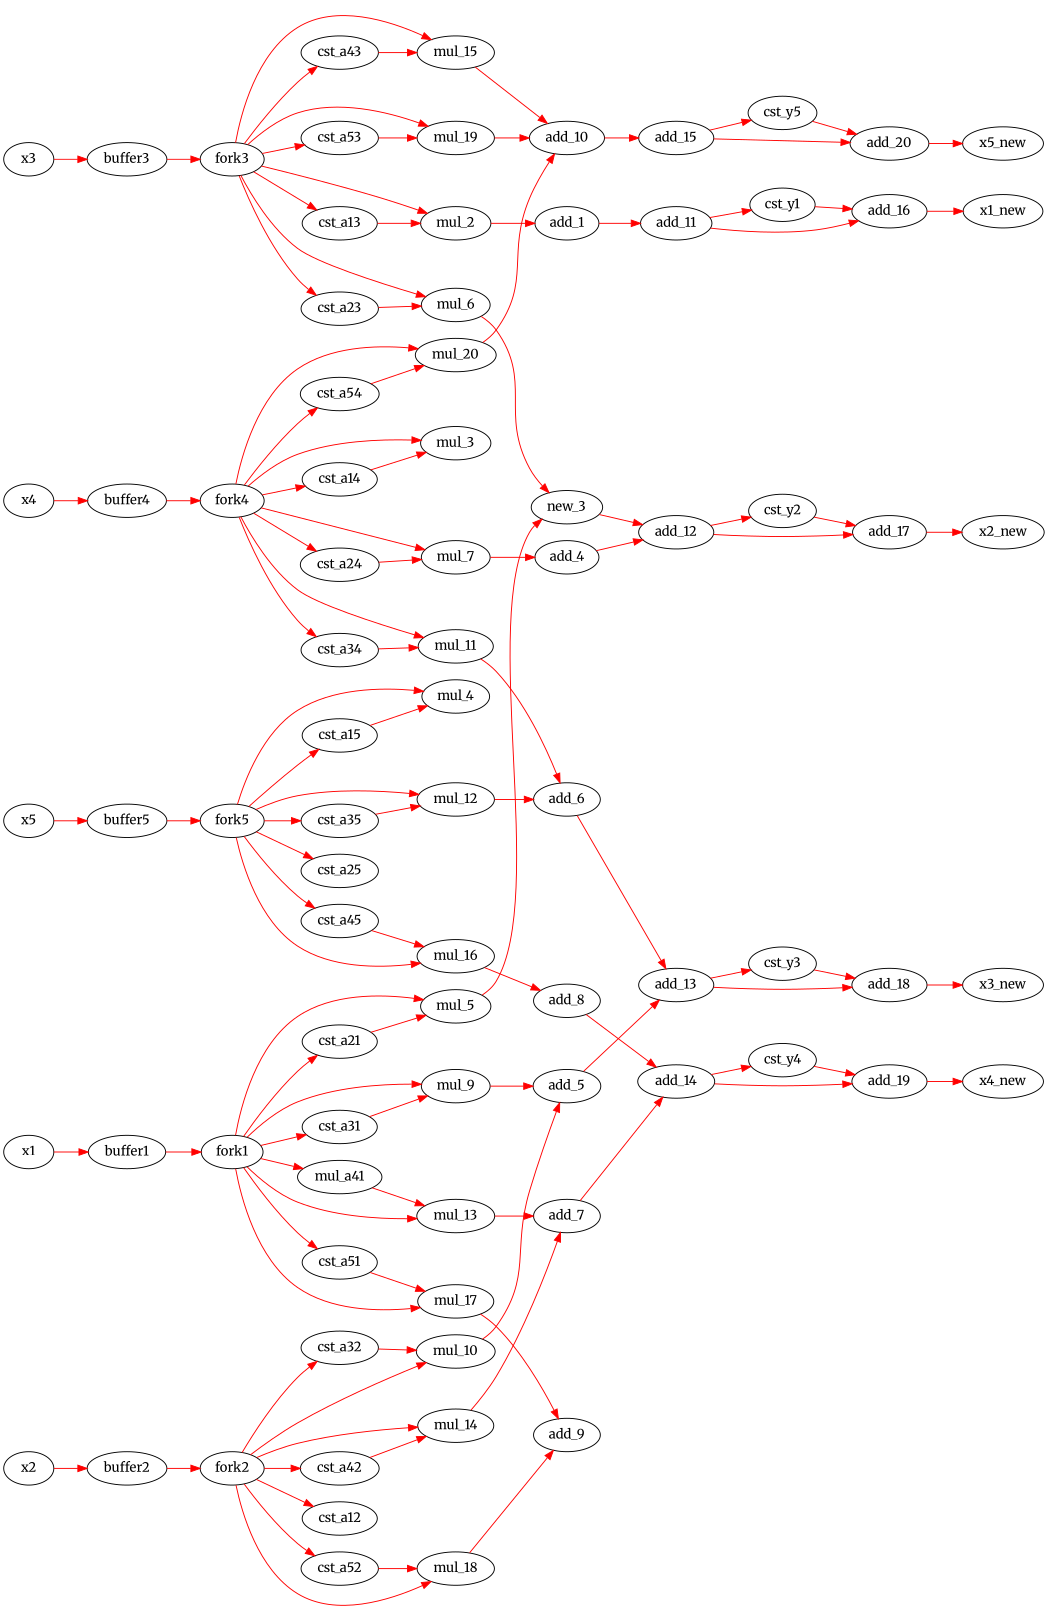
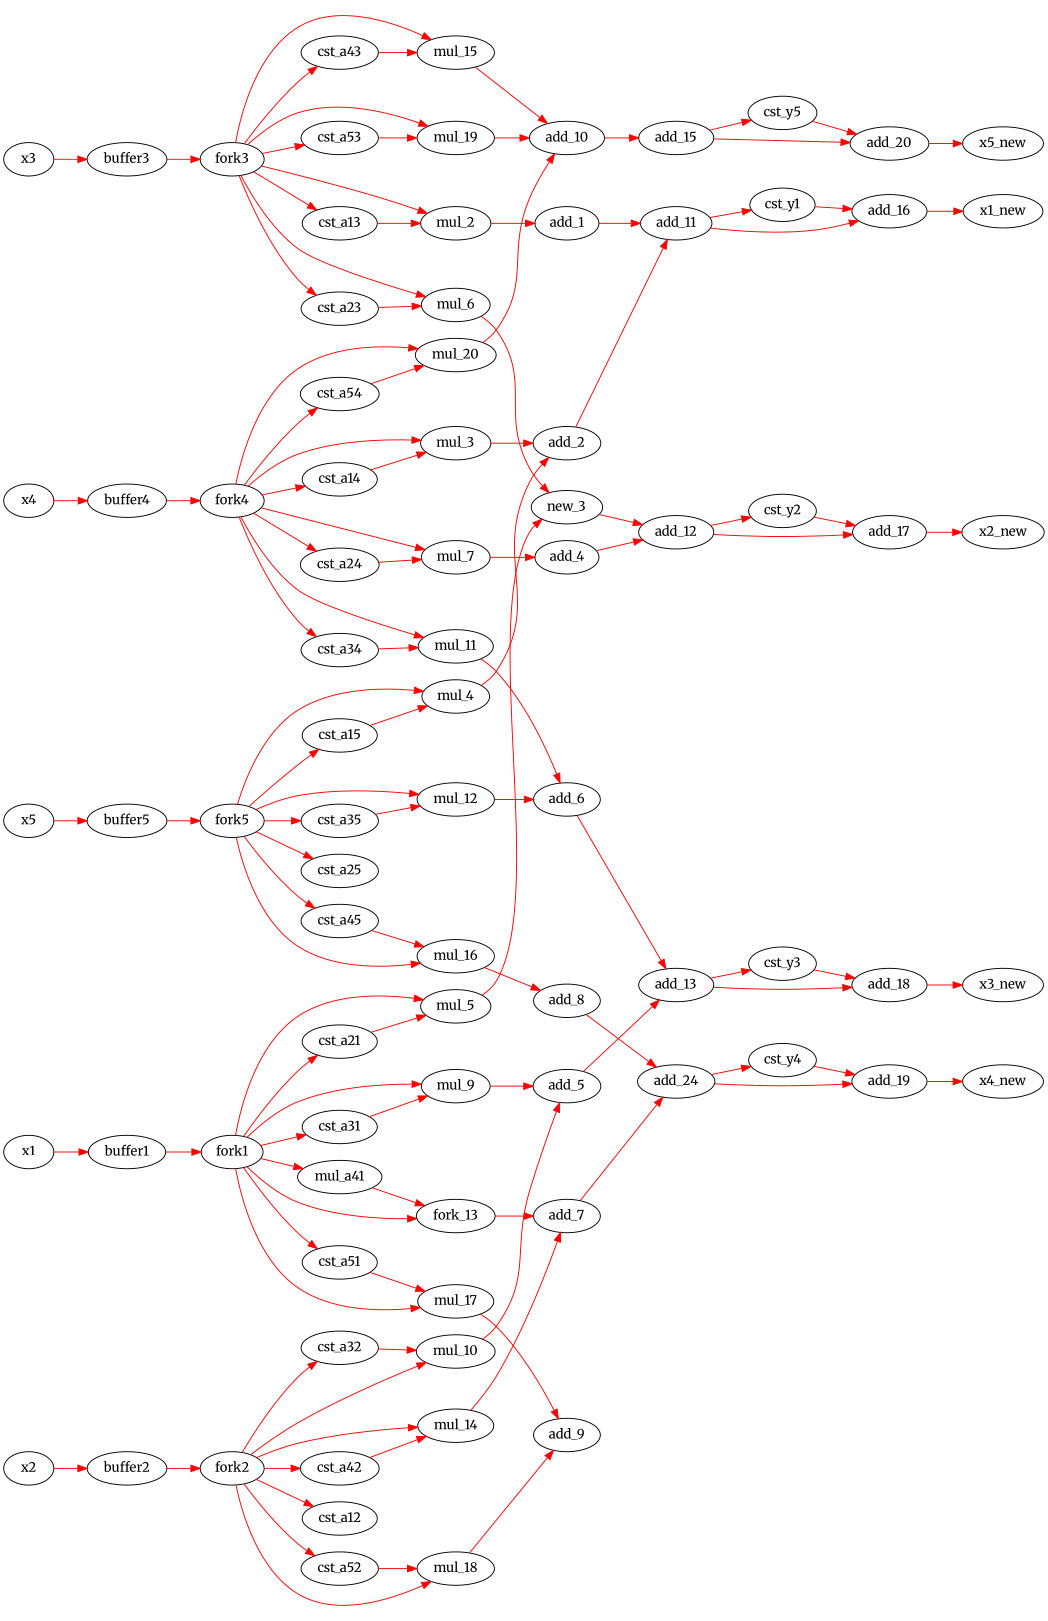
none -> (567, 443)
(676, 1081) -> (676, 1081)
(456, 1216) -> (456, 1216)
